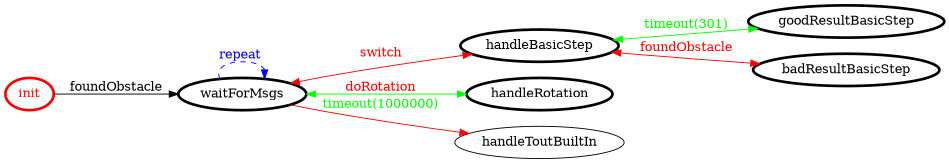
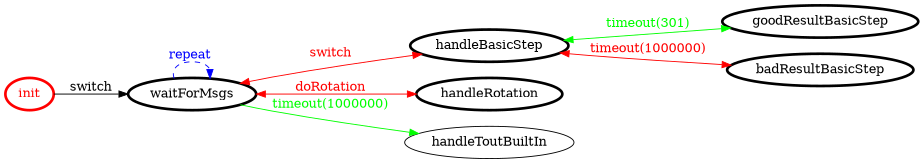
(686, 48) -> (648, 49)
(116, 87) -> (91, 87)
(387, 94) -> (336, 94)
(375, 120) -> (325, 120)
